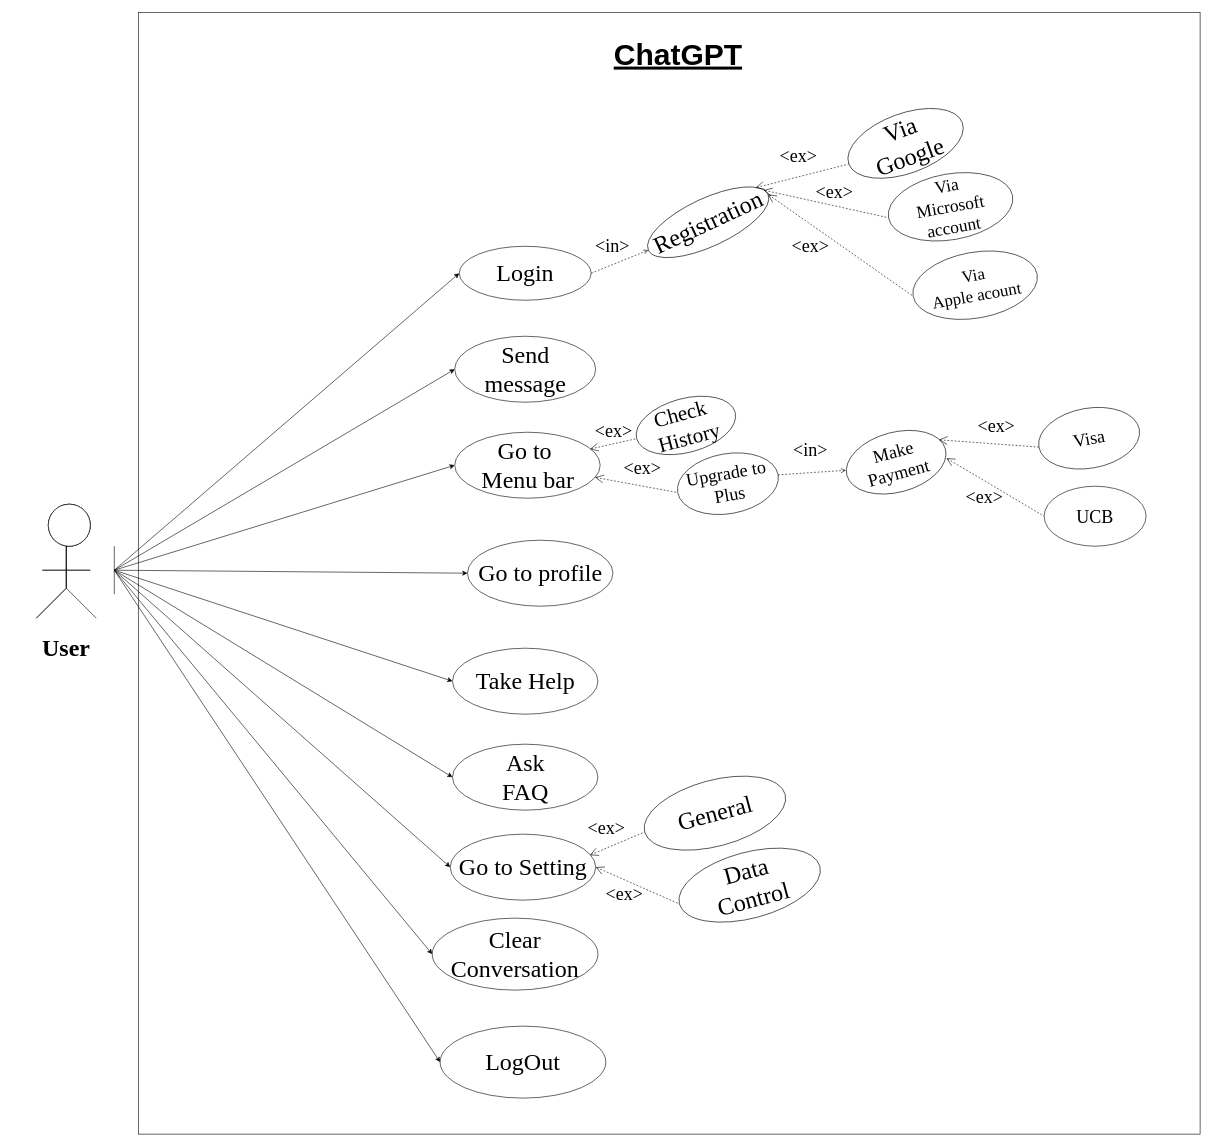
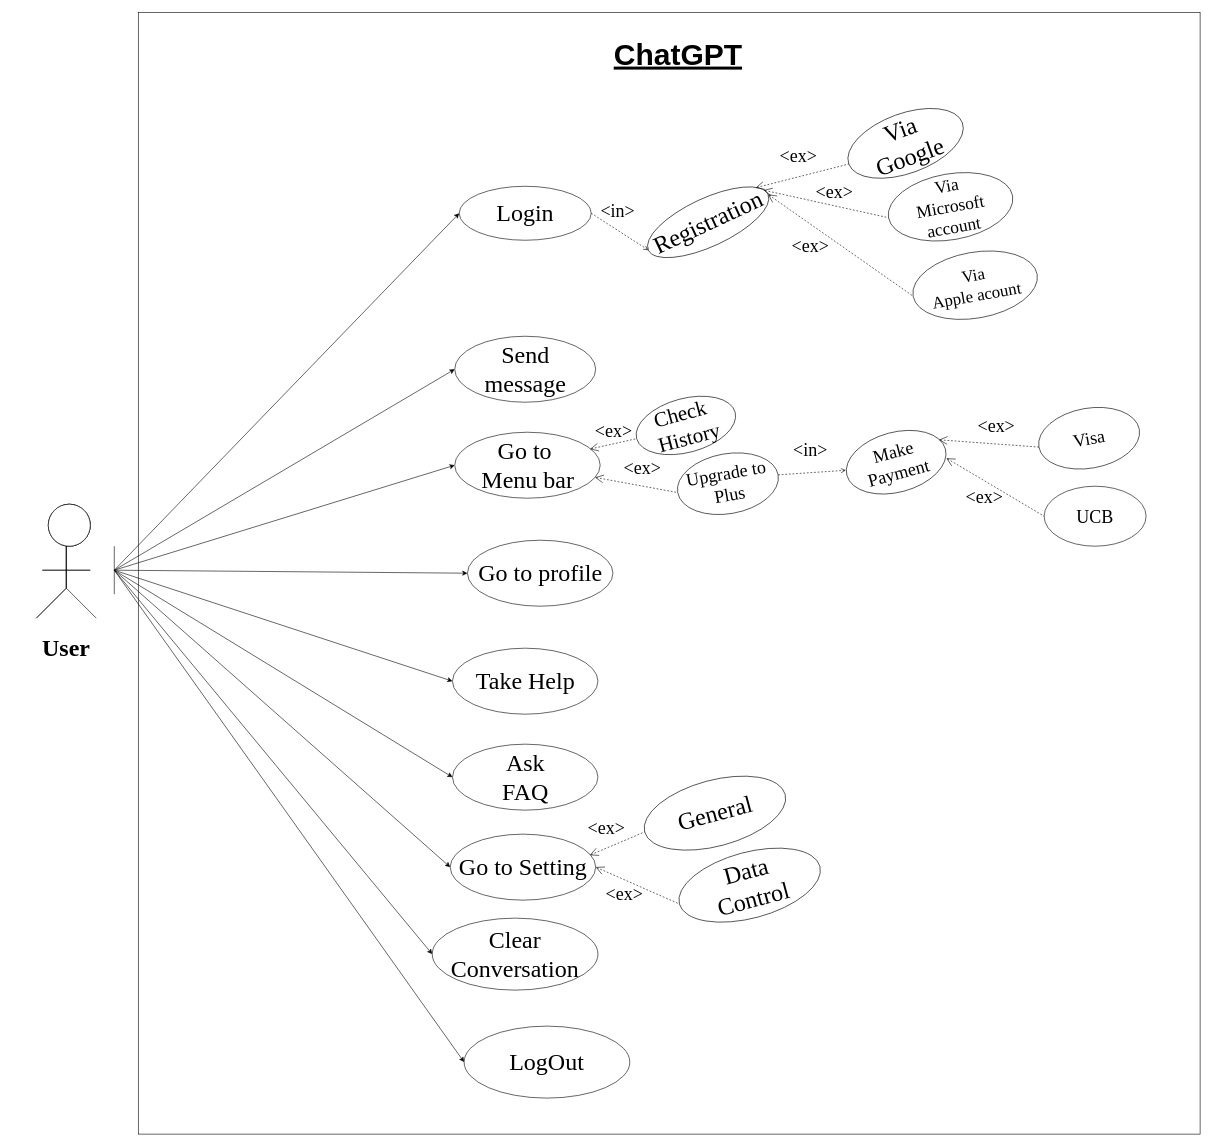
(525, 273) -> (525, 213)
(523, 1062) -> (547, 1062)
